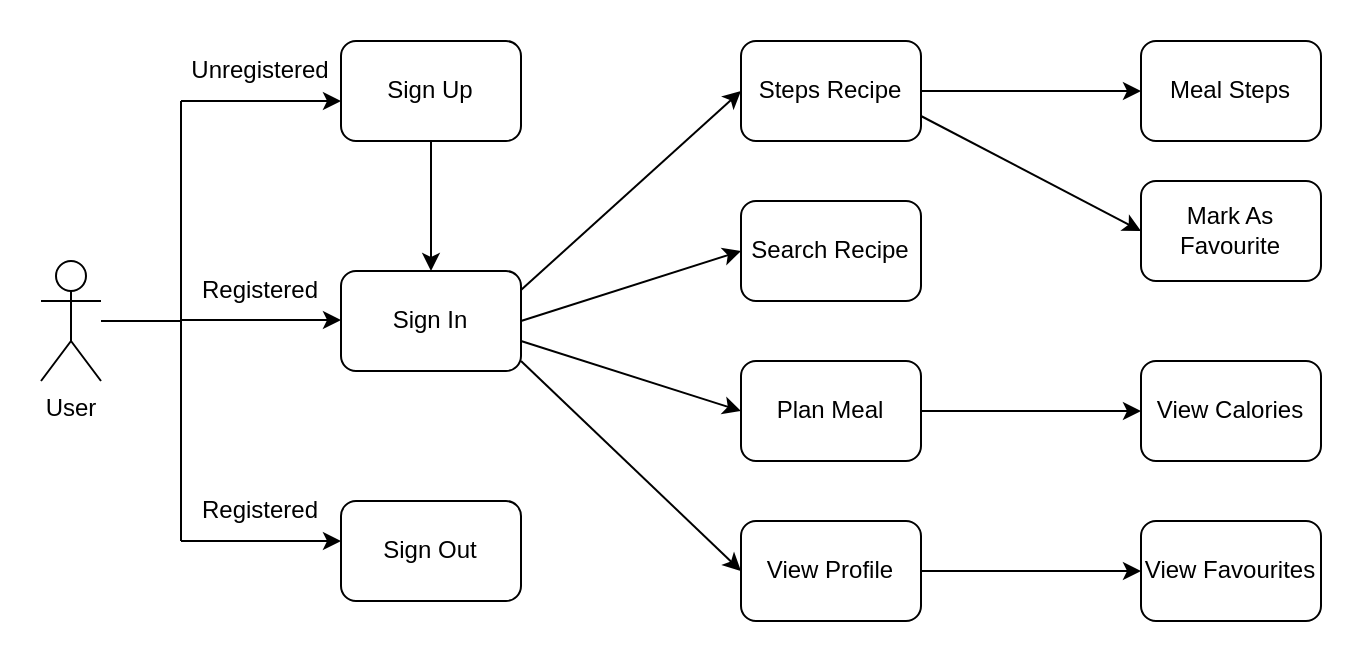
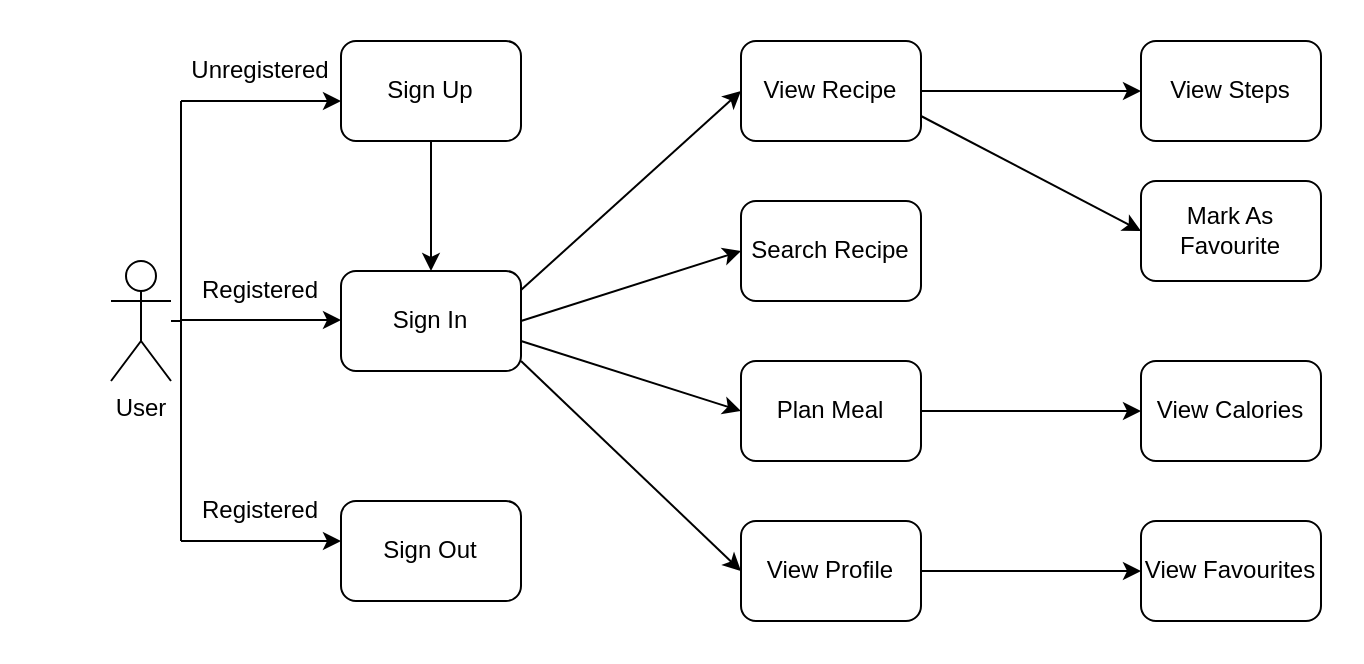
(831, 91) -> (831, 91)
(1231, 91) -> (1231, 91)
(71, 321) -> (141, 321)
